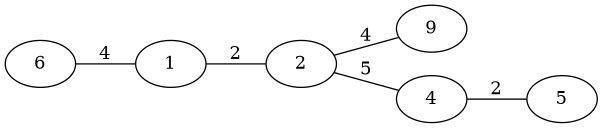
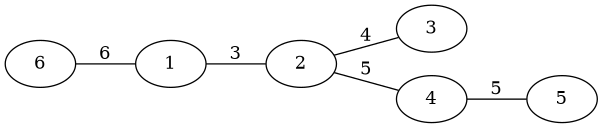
(432, 29) -> (432, 29)
(106, 54) -> (106, 54)
(236, 54) -> (236, 54)
(497, 89) -> (497, 89)
